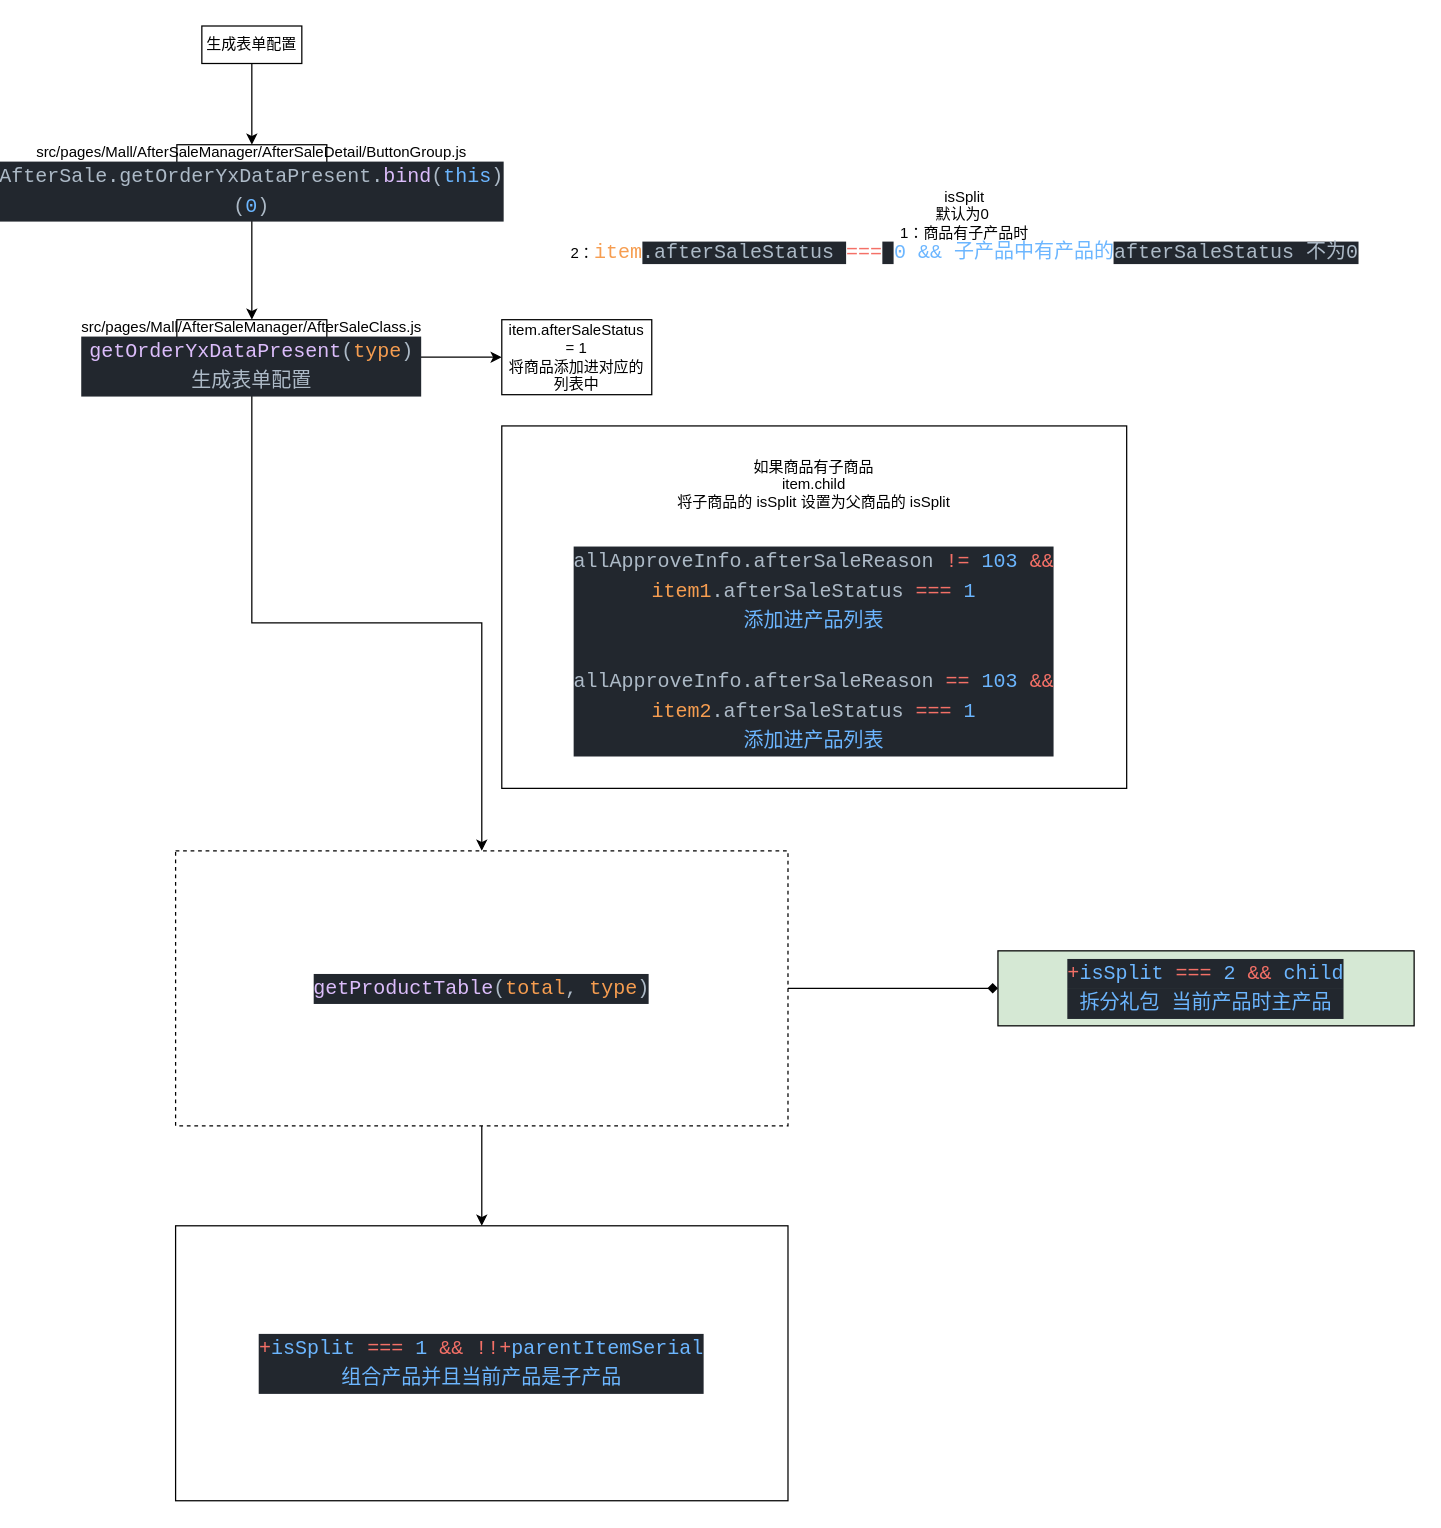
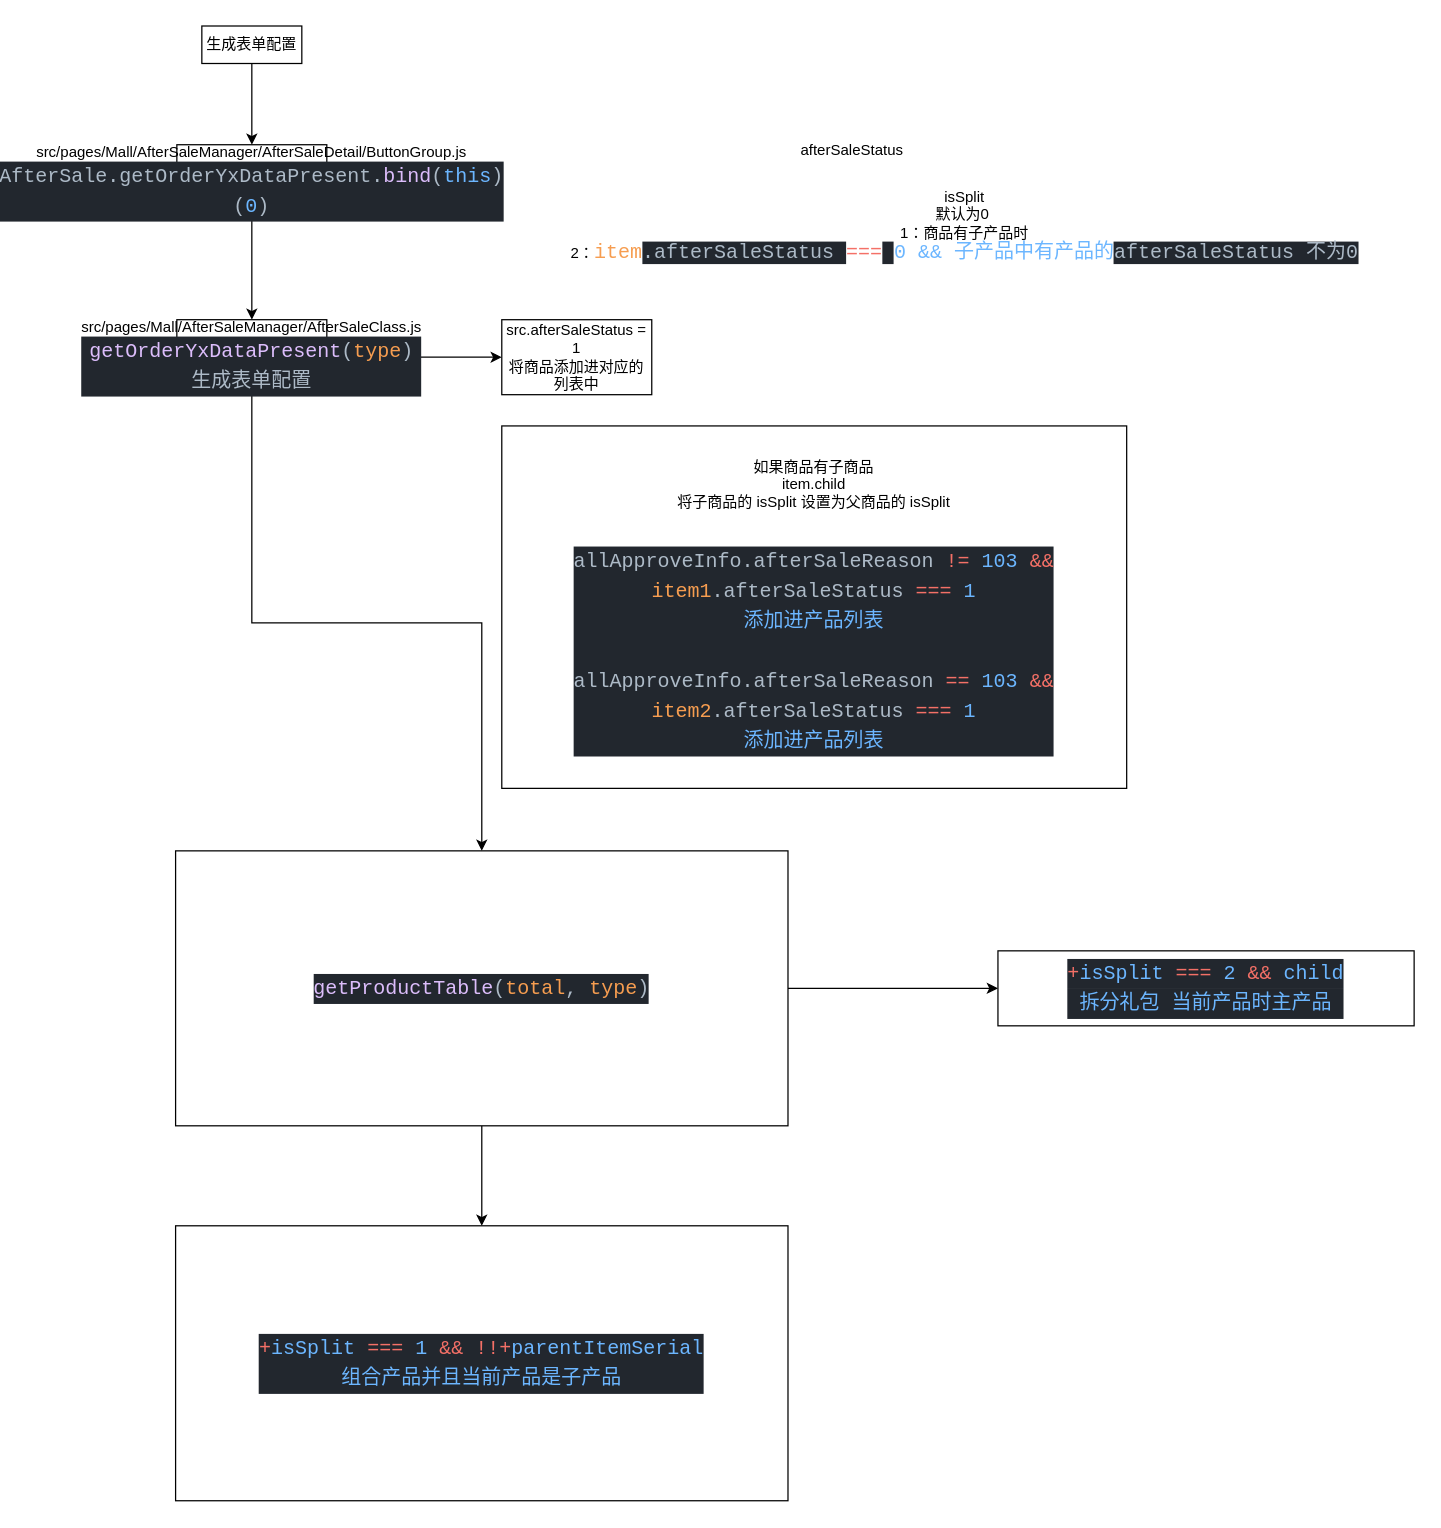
none -> (852, 151)
(577, 357) -> (577, 357)
(482, 988) -> (482, 988)
(987, 988) -> (988, 988)
(1206, 988) -> (1206, 988)
